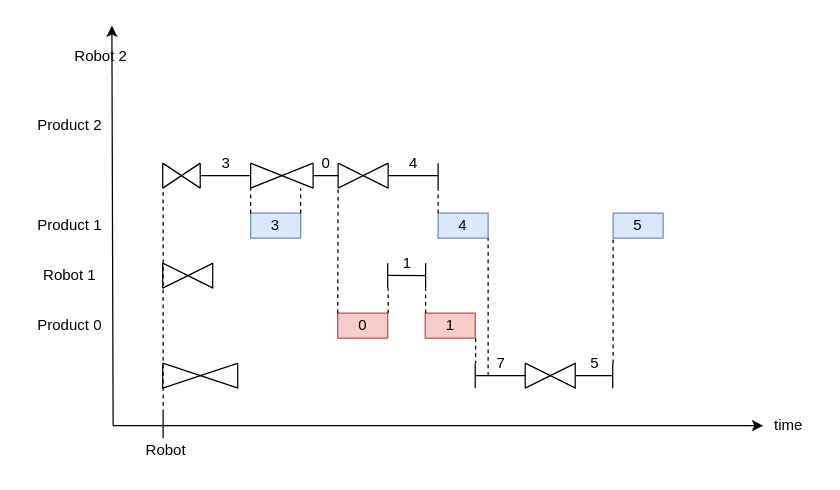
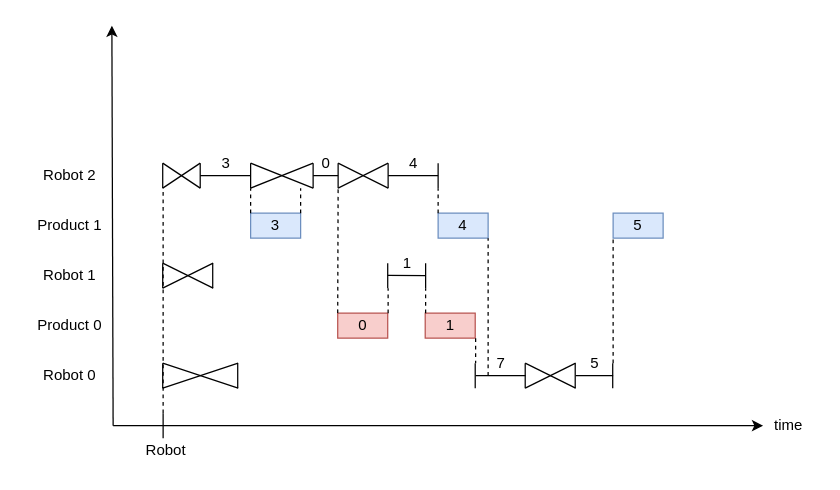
(101, 57) -> (69, 176)
(69, 126) -> none
none -> (69, 376)
